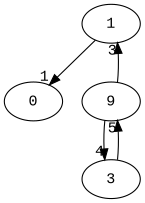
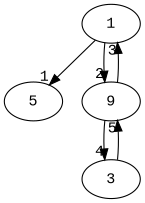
none -> (104, 57)
(33, 101) -> (33, 101)
